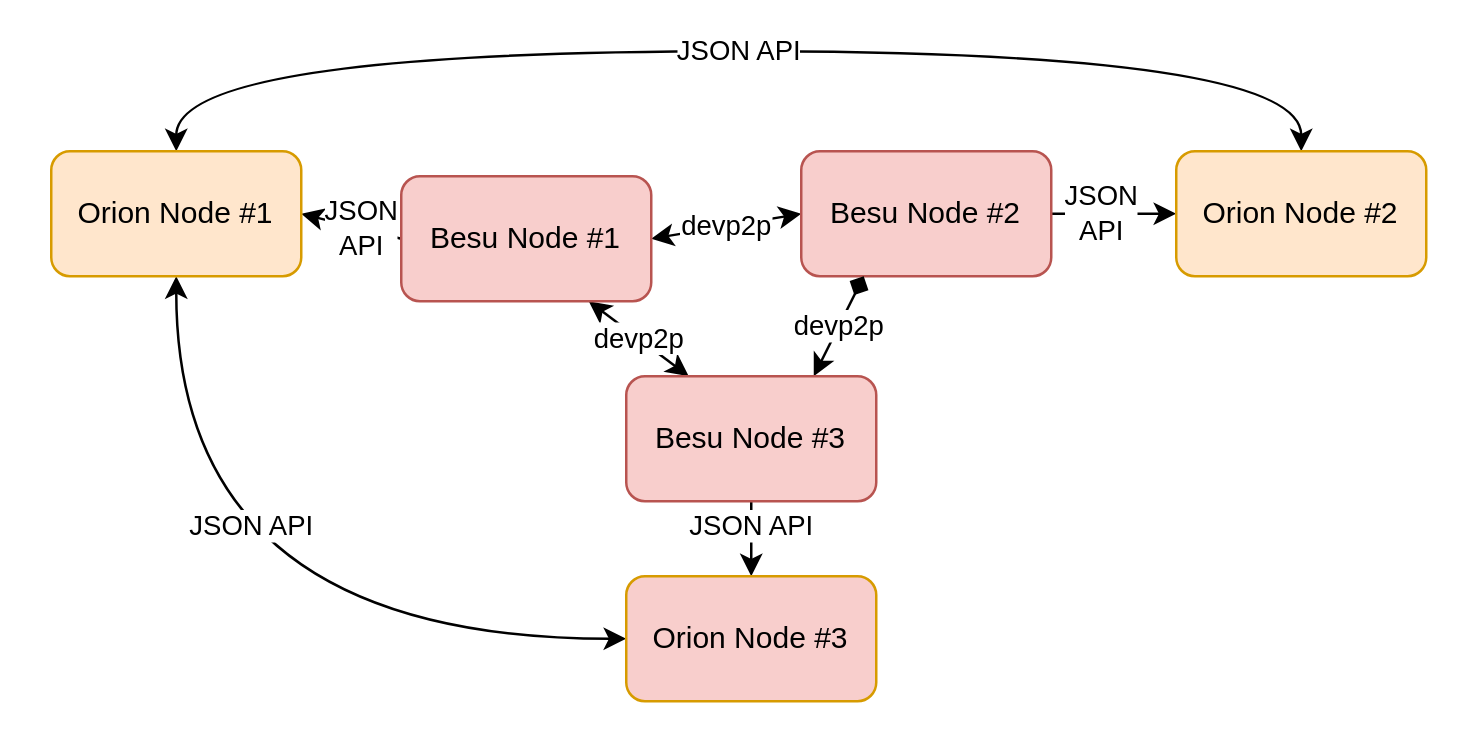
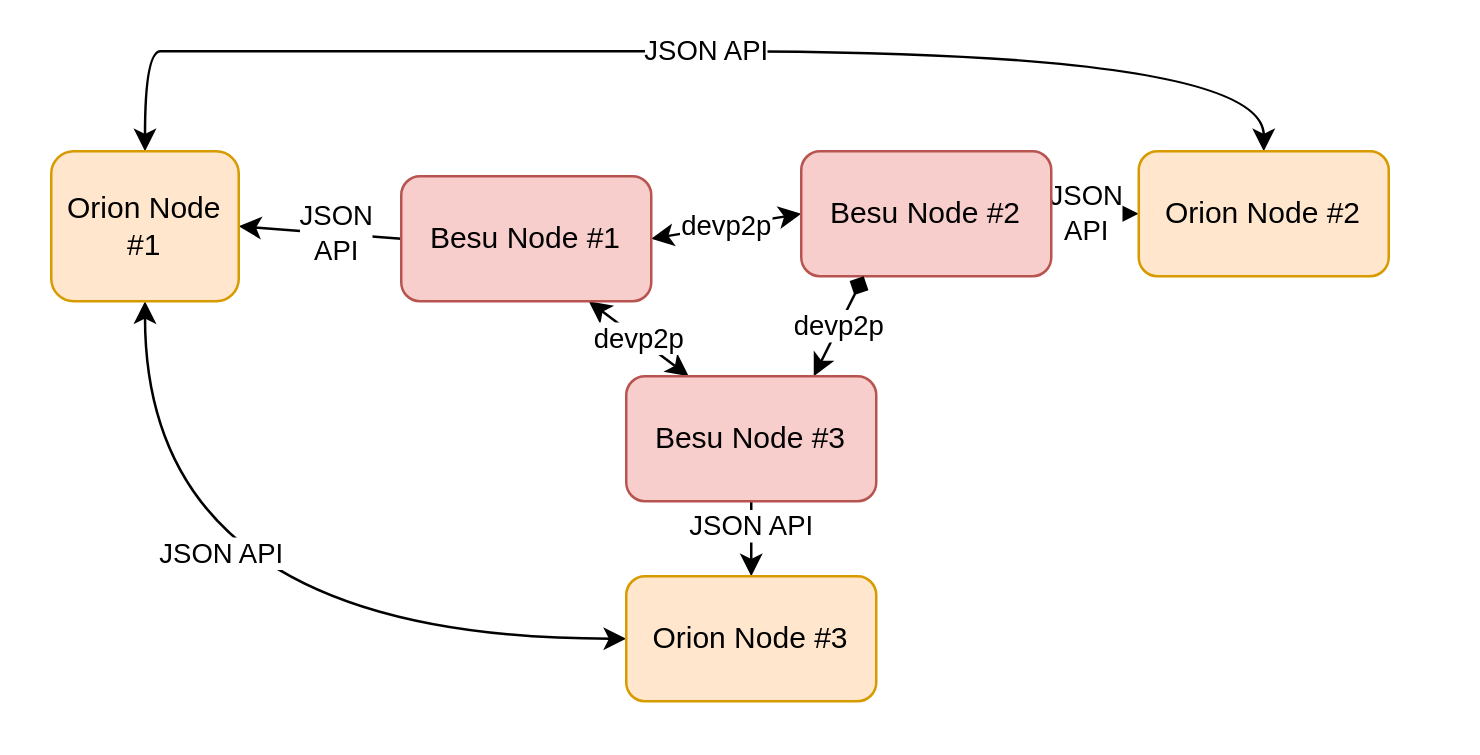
(176, 214) -> (145, 226)
(1301, 214) -> (1264, 214)
(751, 639) -> (751, 639)
